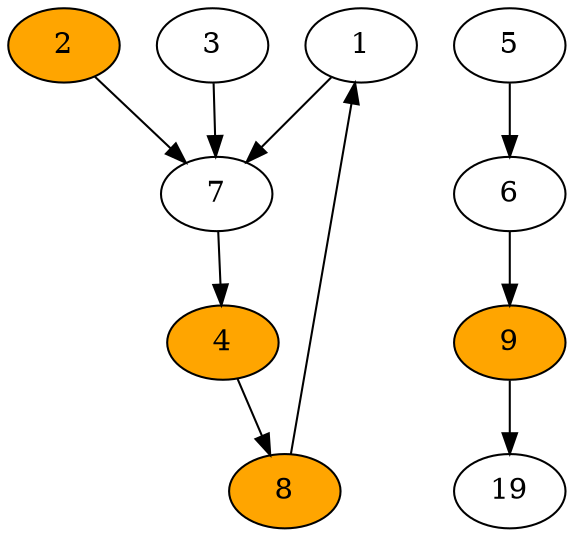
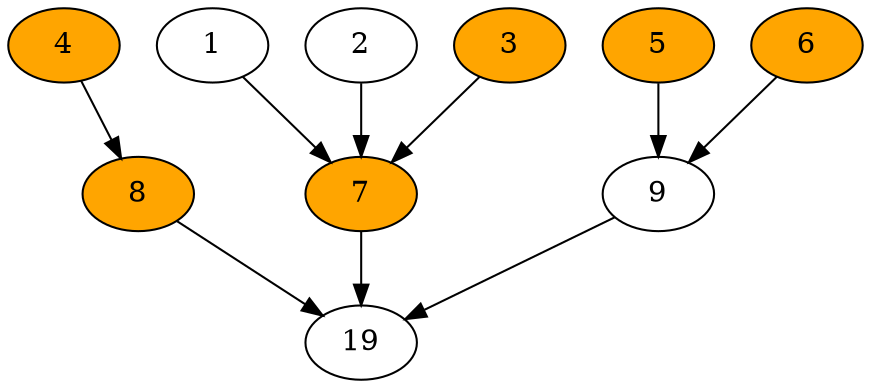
(64, 45) -> (361, 45)
(213, 45) -> (510, 45)
(510, 45) -> (658, 45)
(510, 110) -> (658, 110)
(217, 194) -> (361, 194)
(510, 194) -> (807, 45)
(219, 258) -> (361, 258)
(321, 279) -> (241, 263)
(510, 343) -> (658, 194)
